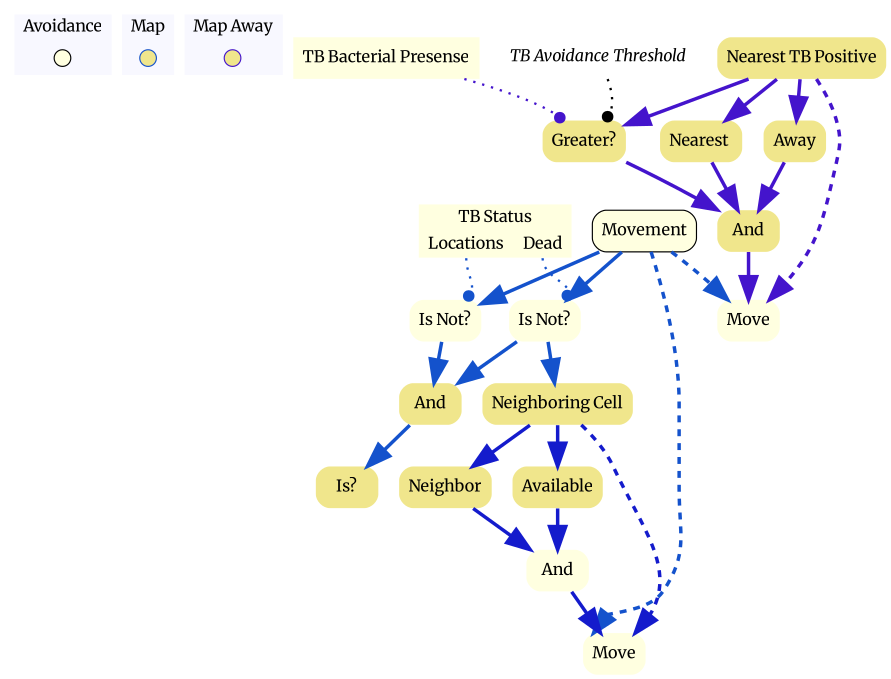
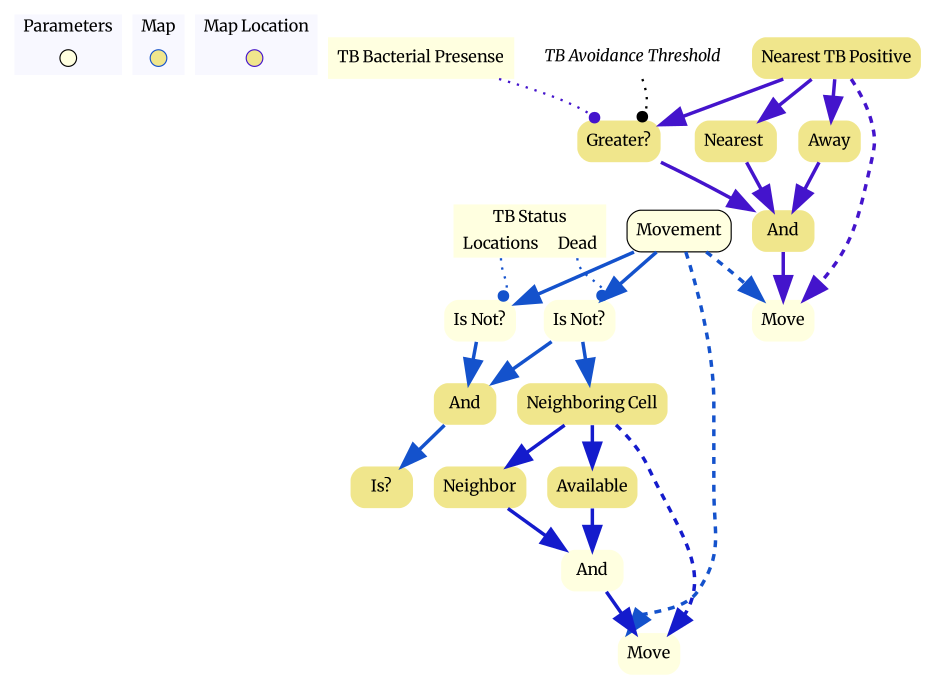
(63, 27) -> (68, 27)
(234, 27) -> (256, 27)
